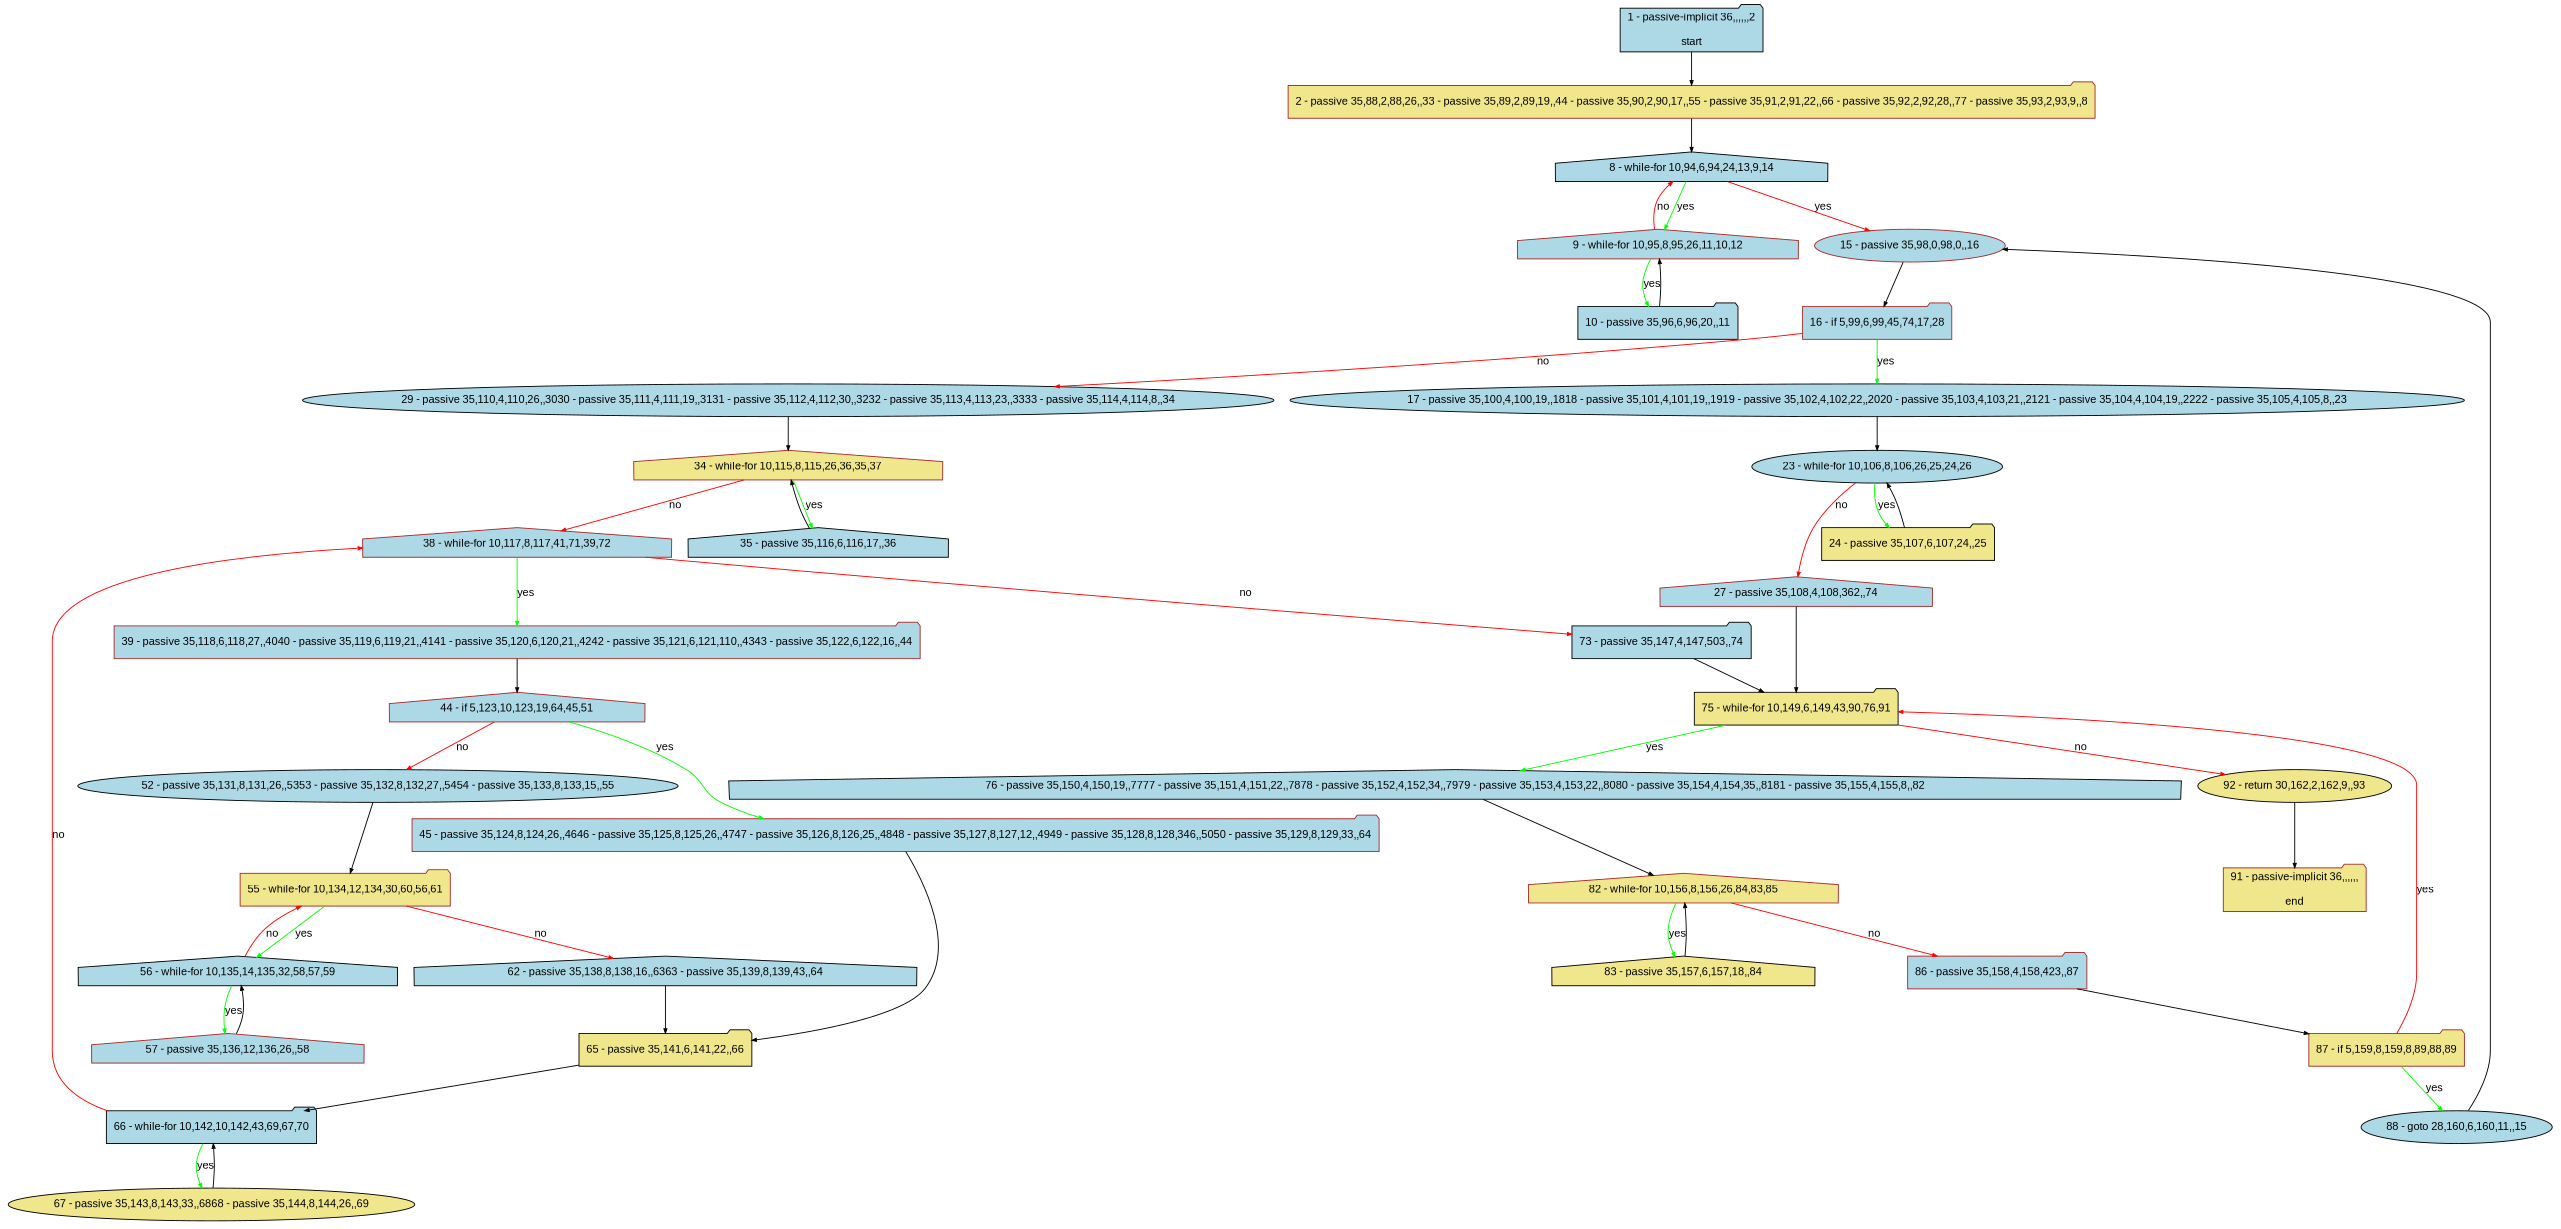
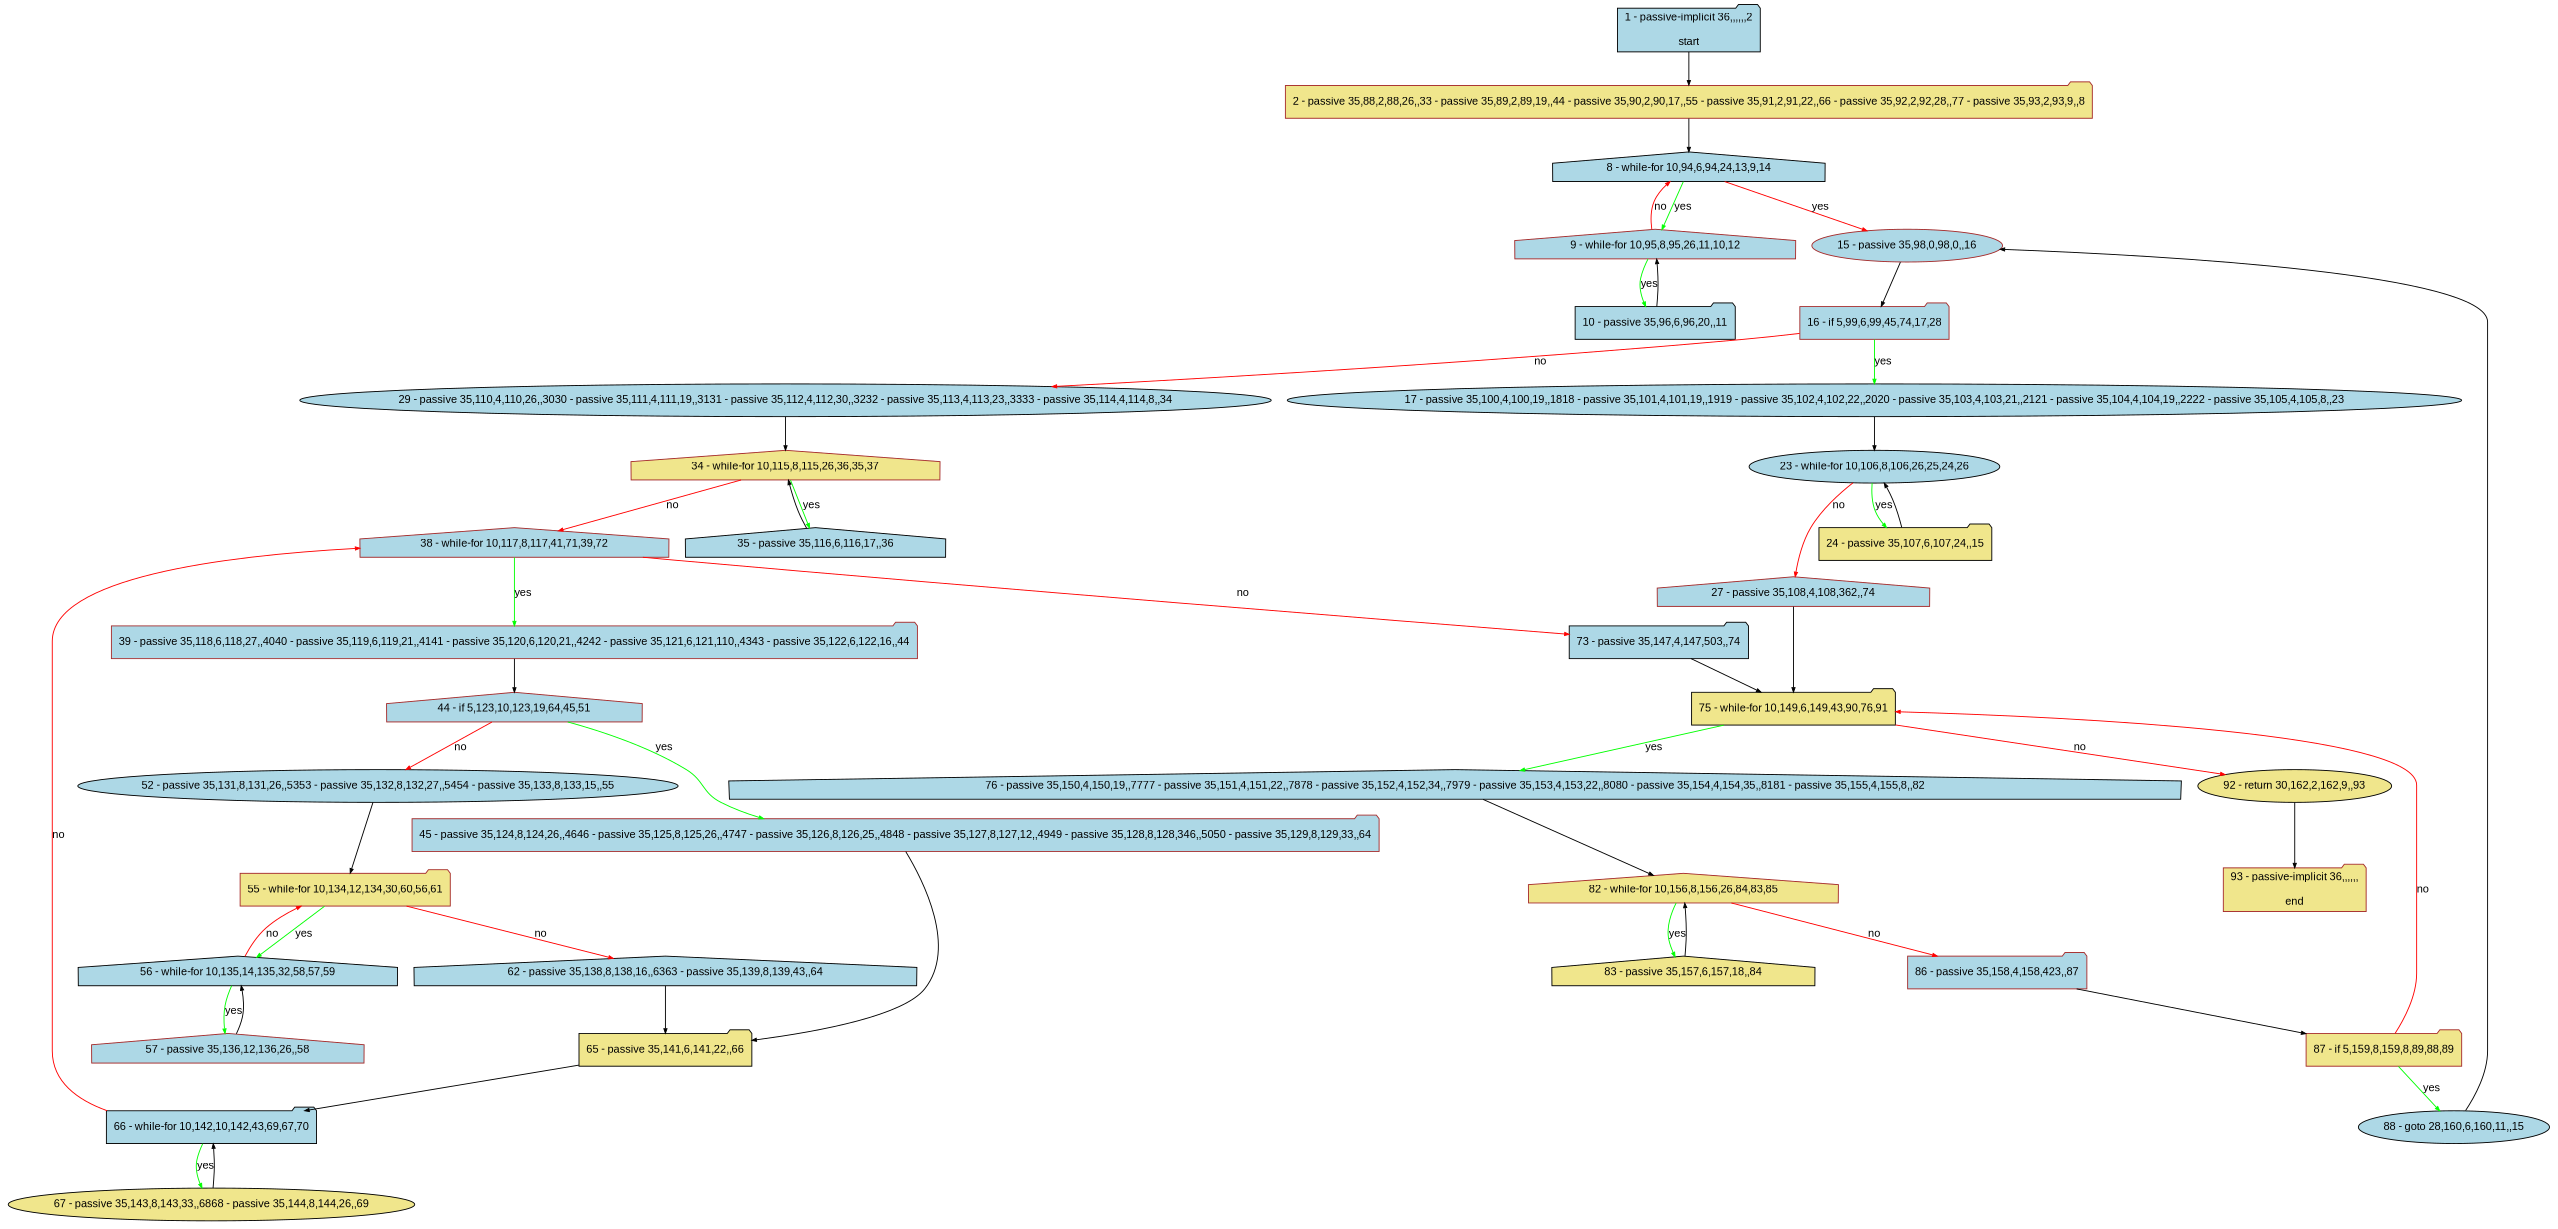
(1908, 544) -> (1905, 544)
(2295, 890) -> (2295, 890)
(2425, 890) -> (2423, 890)
